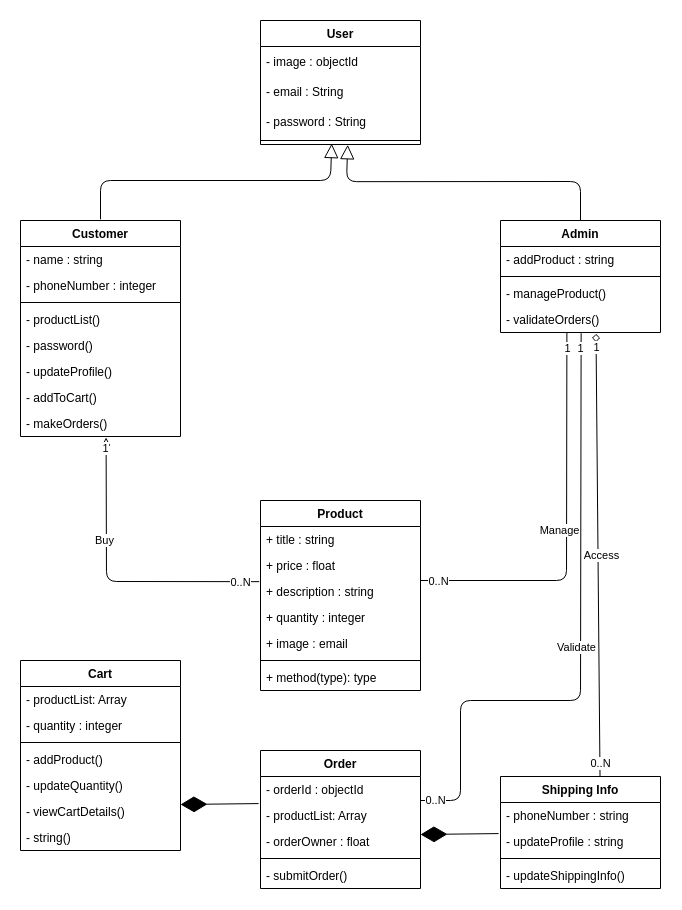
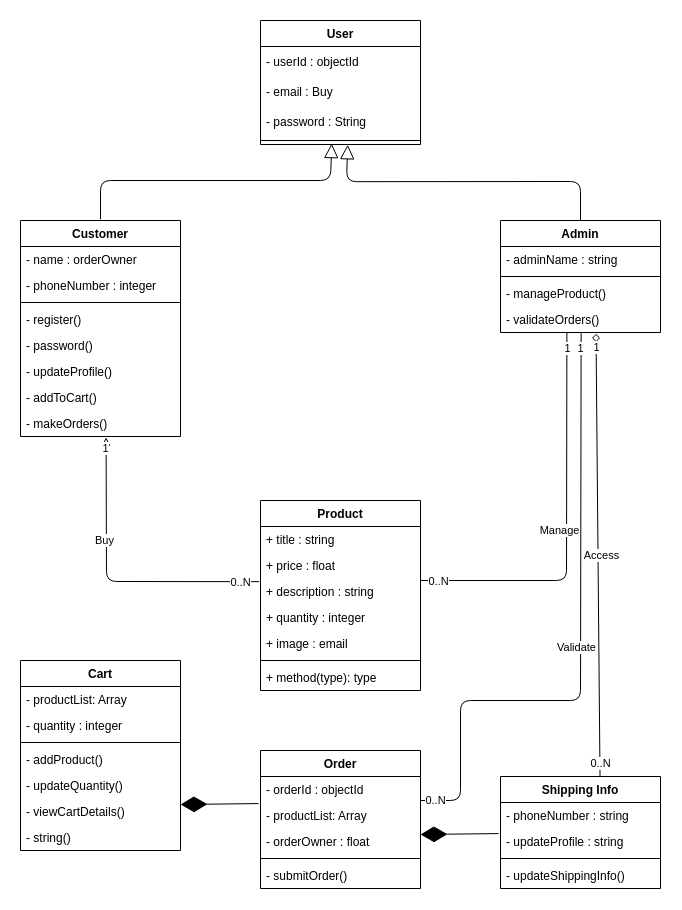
(319, 62) -> (324, 62)
(309, 92) -> (300, 92)
(69, 260) -> (84, 260)
(569, 260) -> (564, 260)
(73, 320) -> (63, 320)
